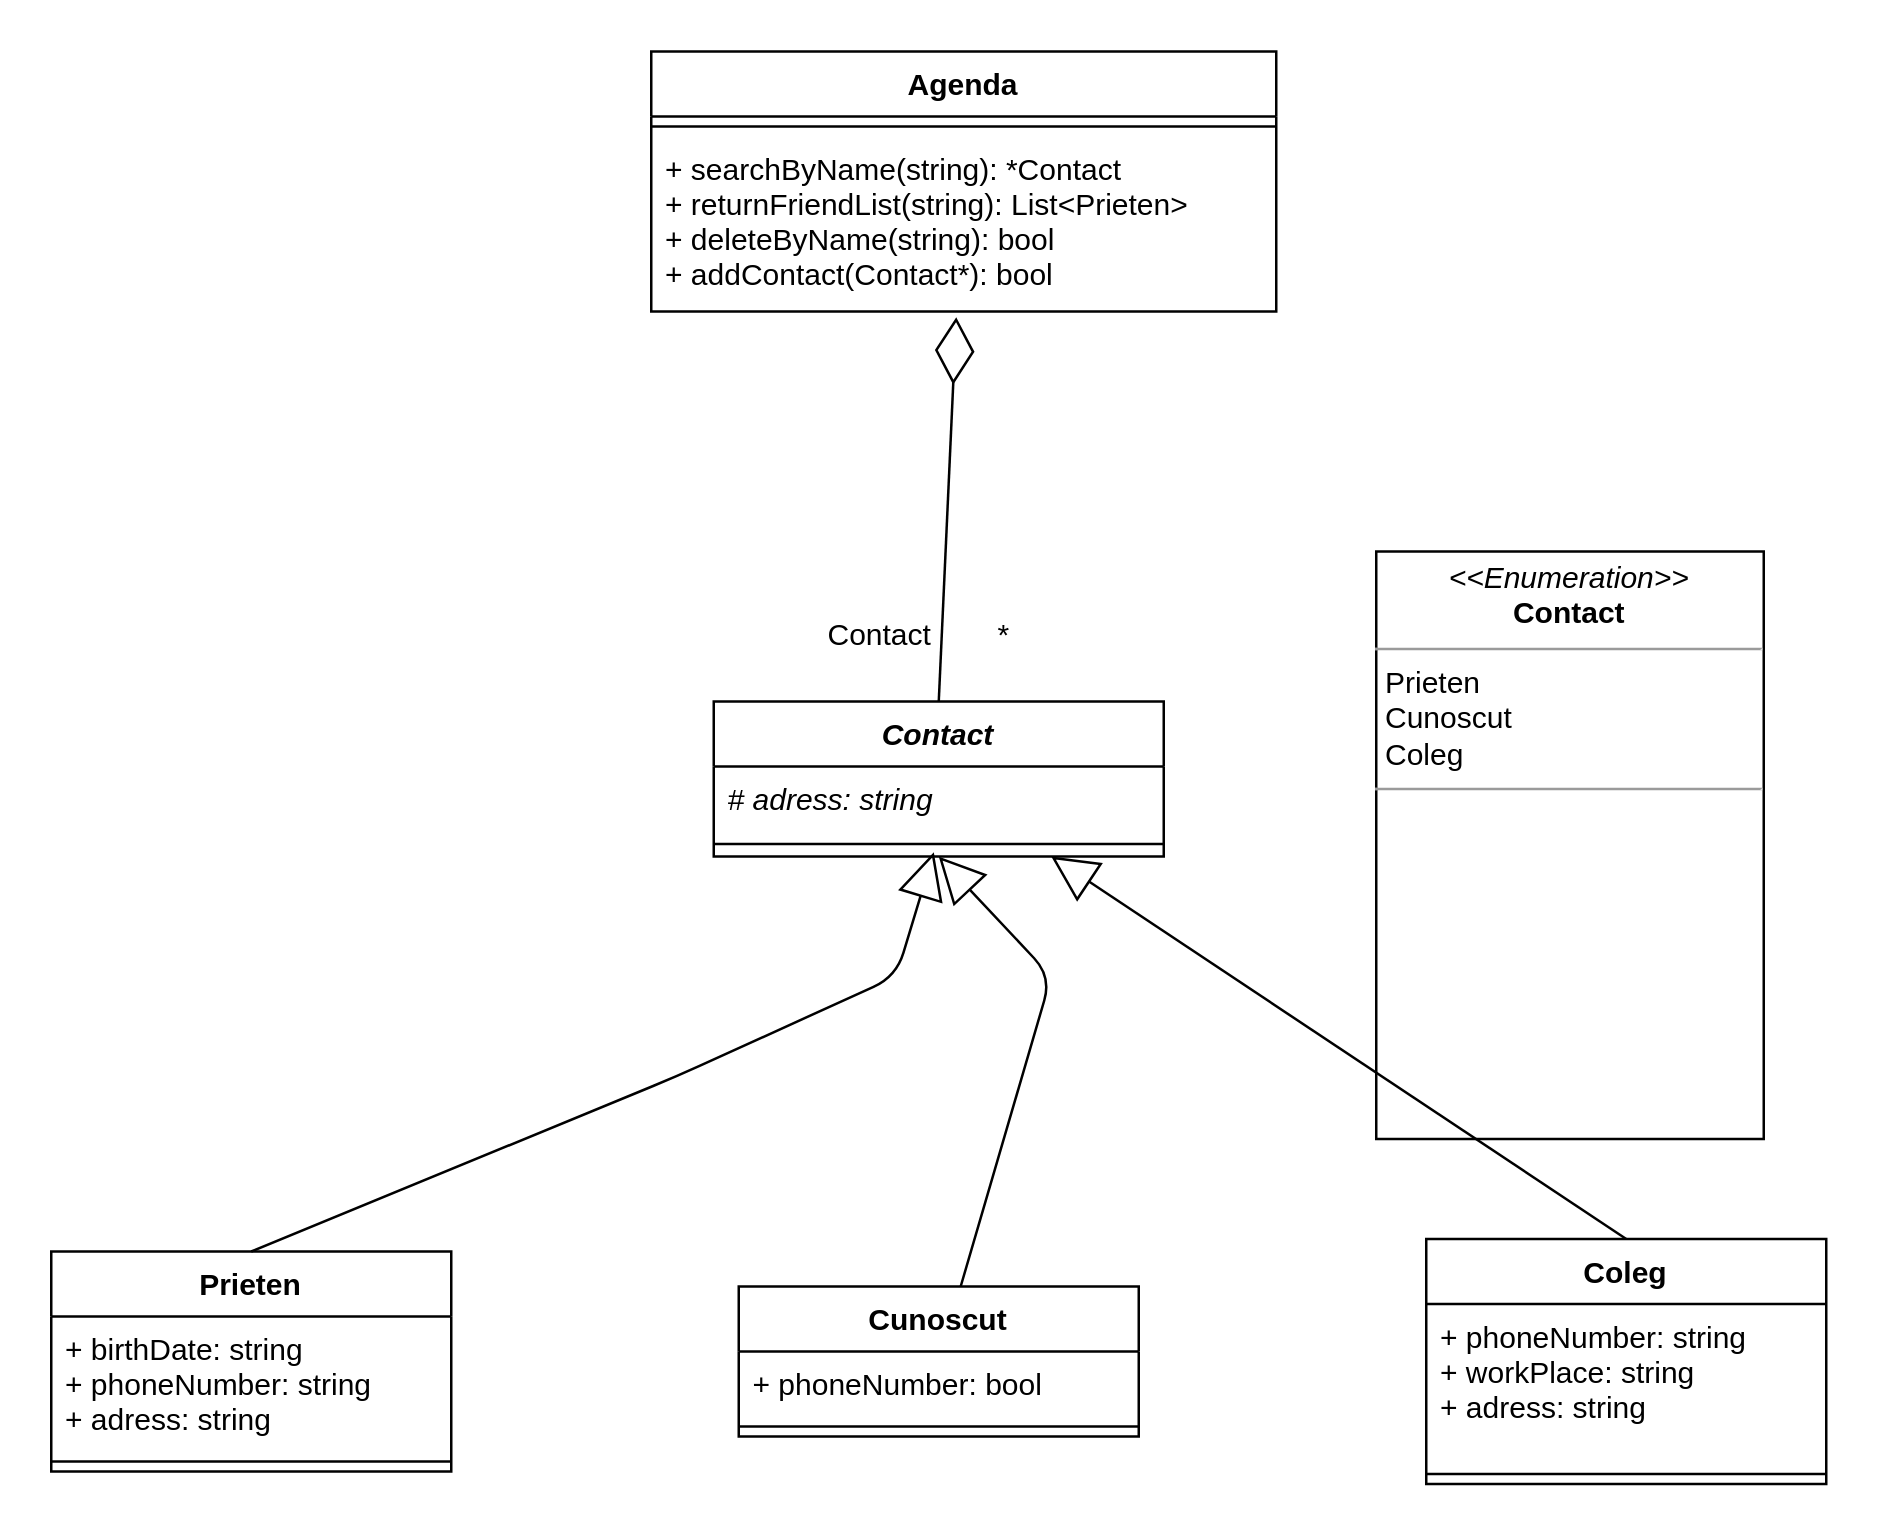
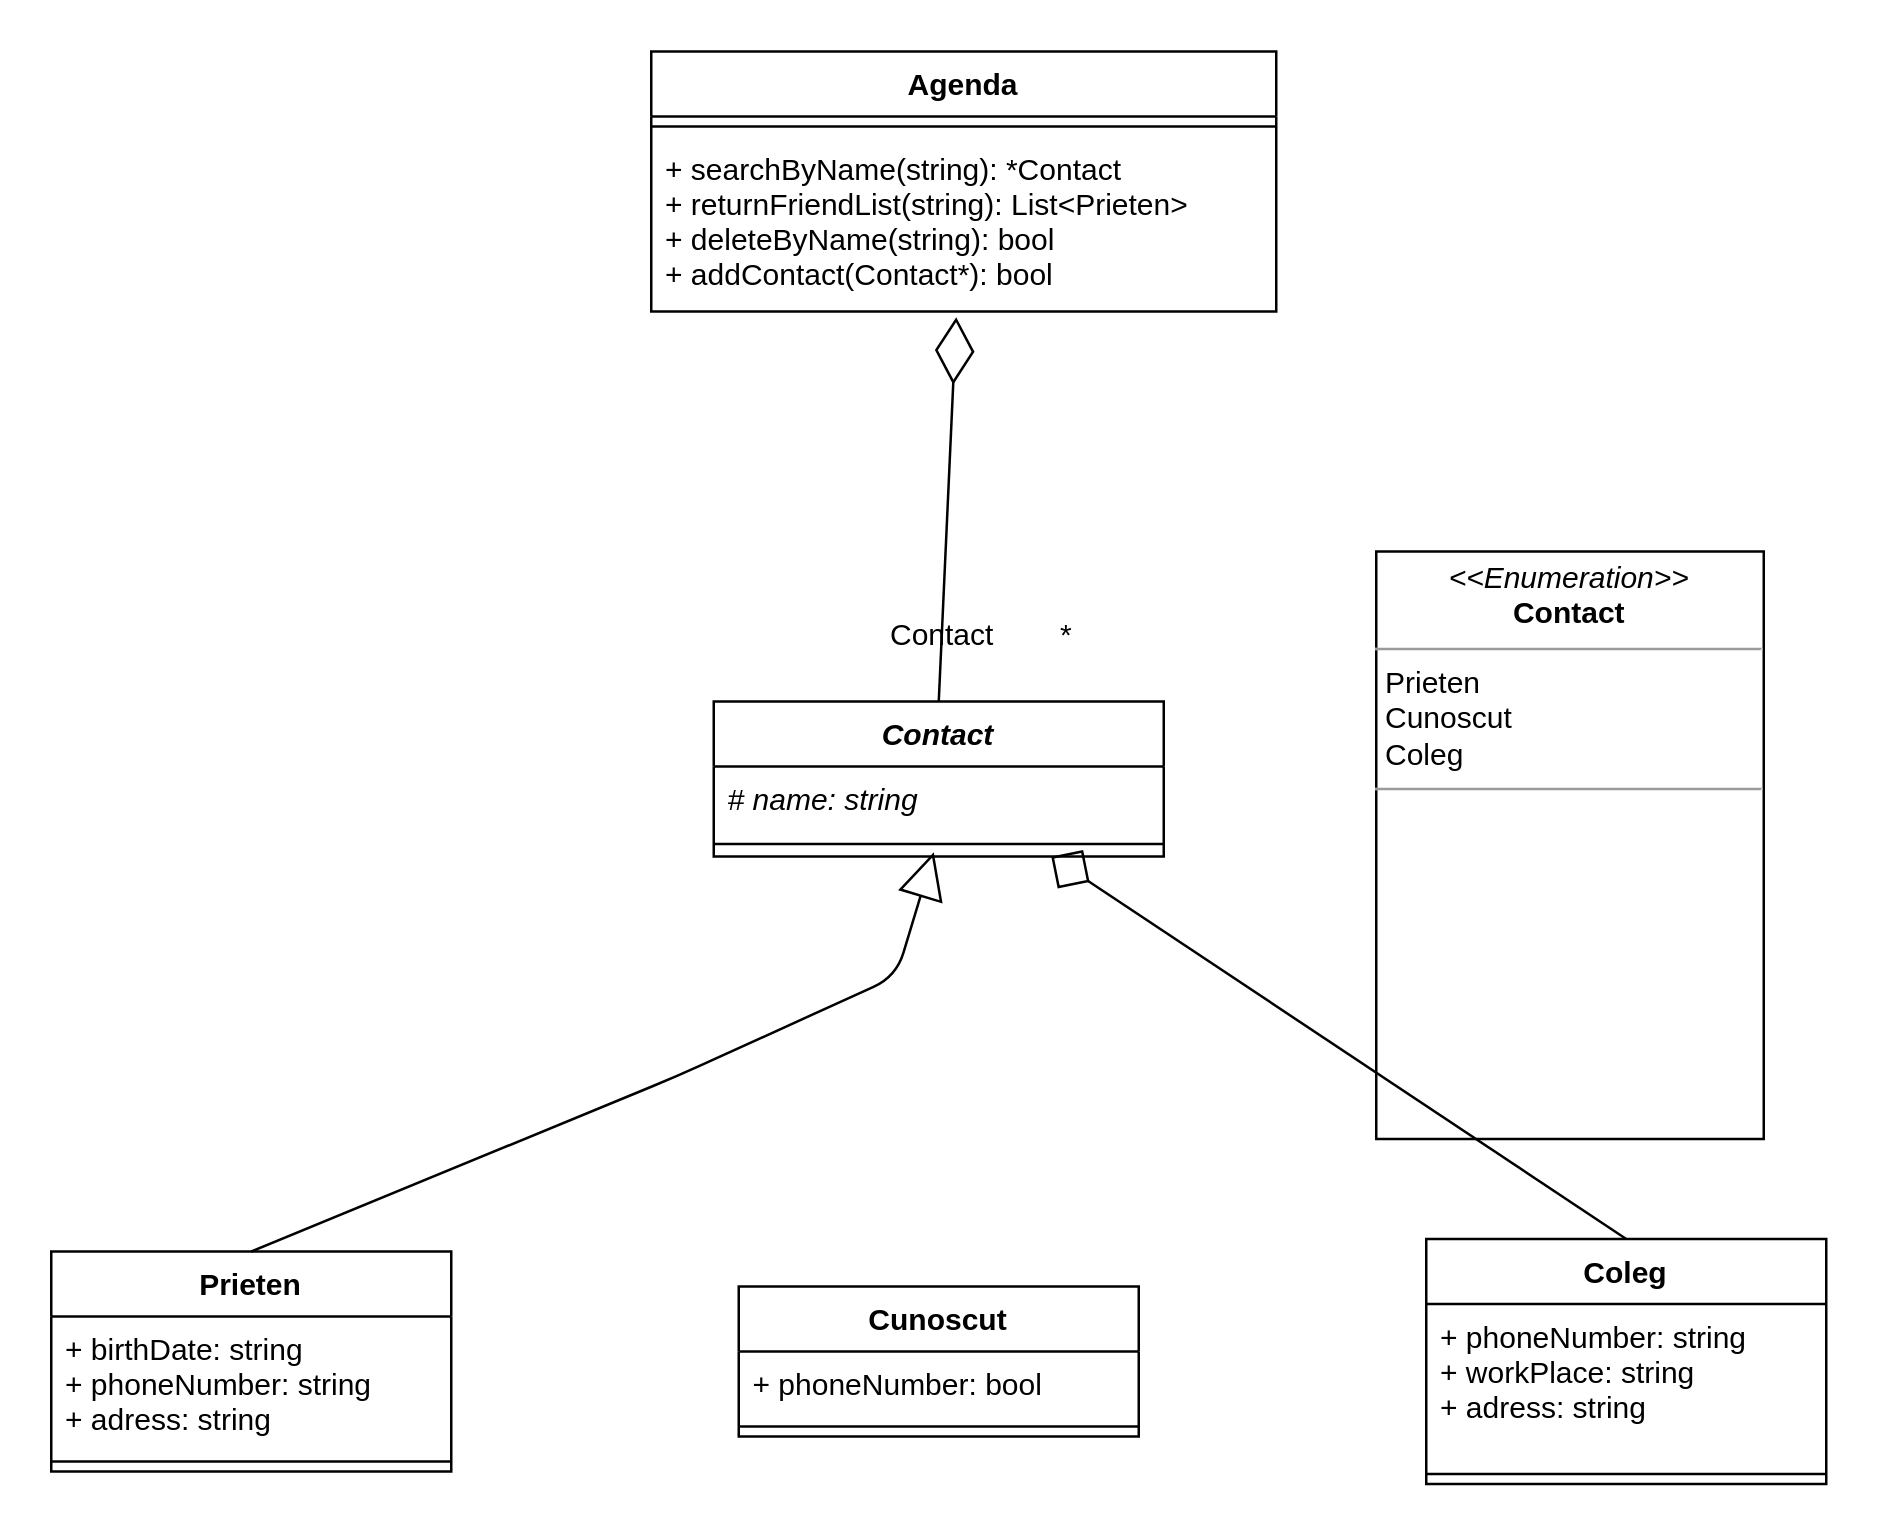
(939, 634) -> (1001, 634)
(846, 800) -> (830, 800)
(1090, 882) -> (1090, 882)
(1021, 1079) -> none
